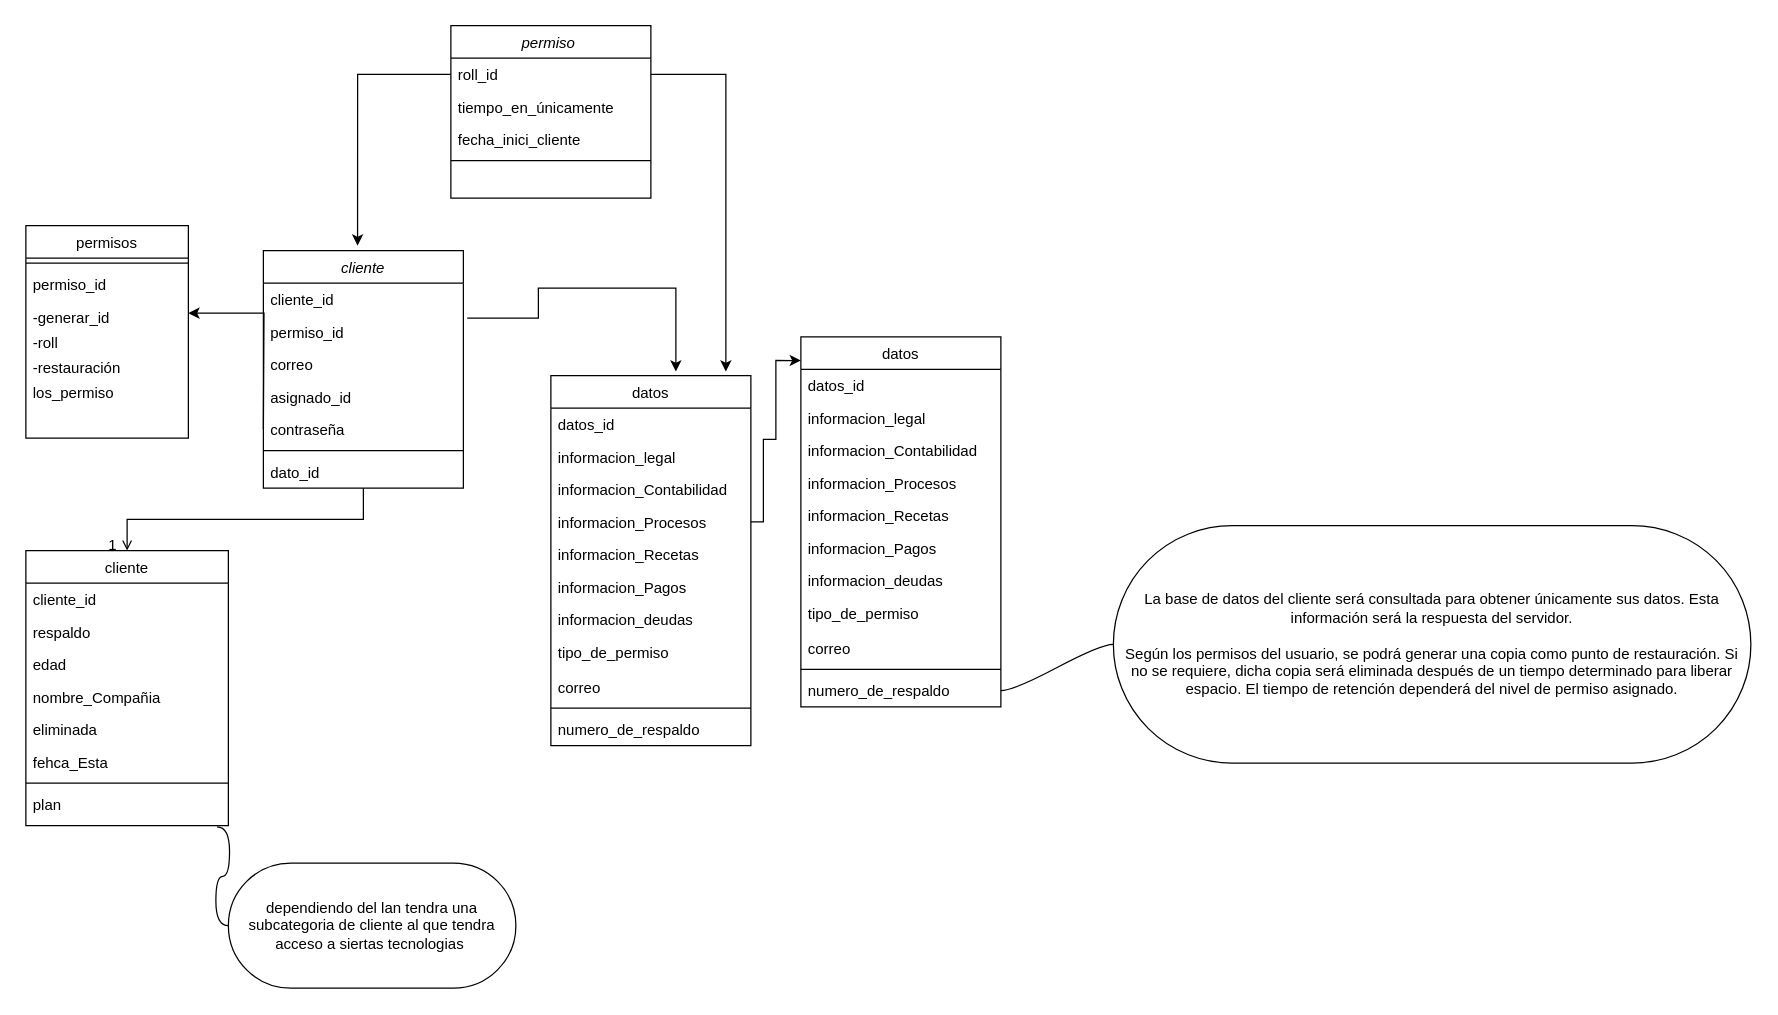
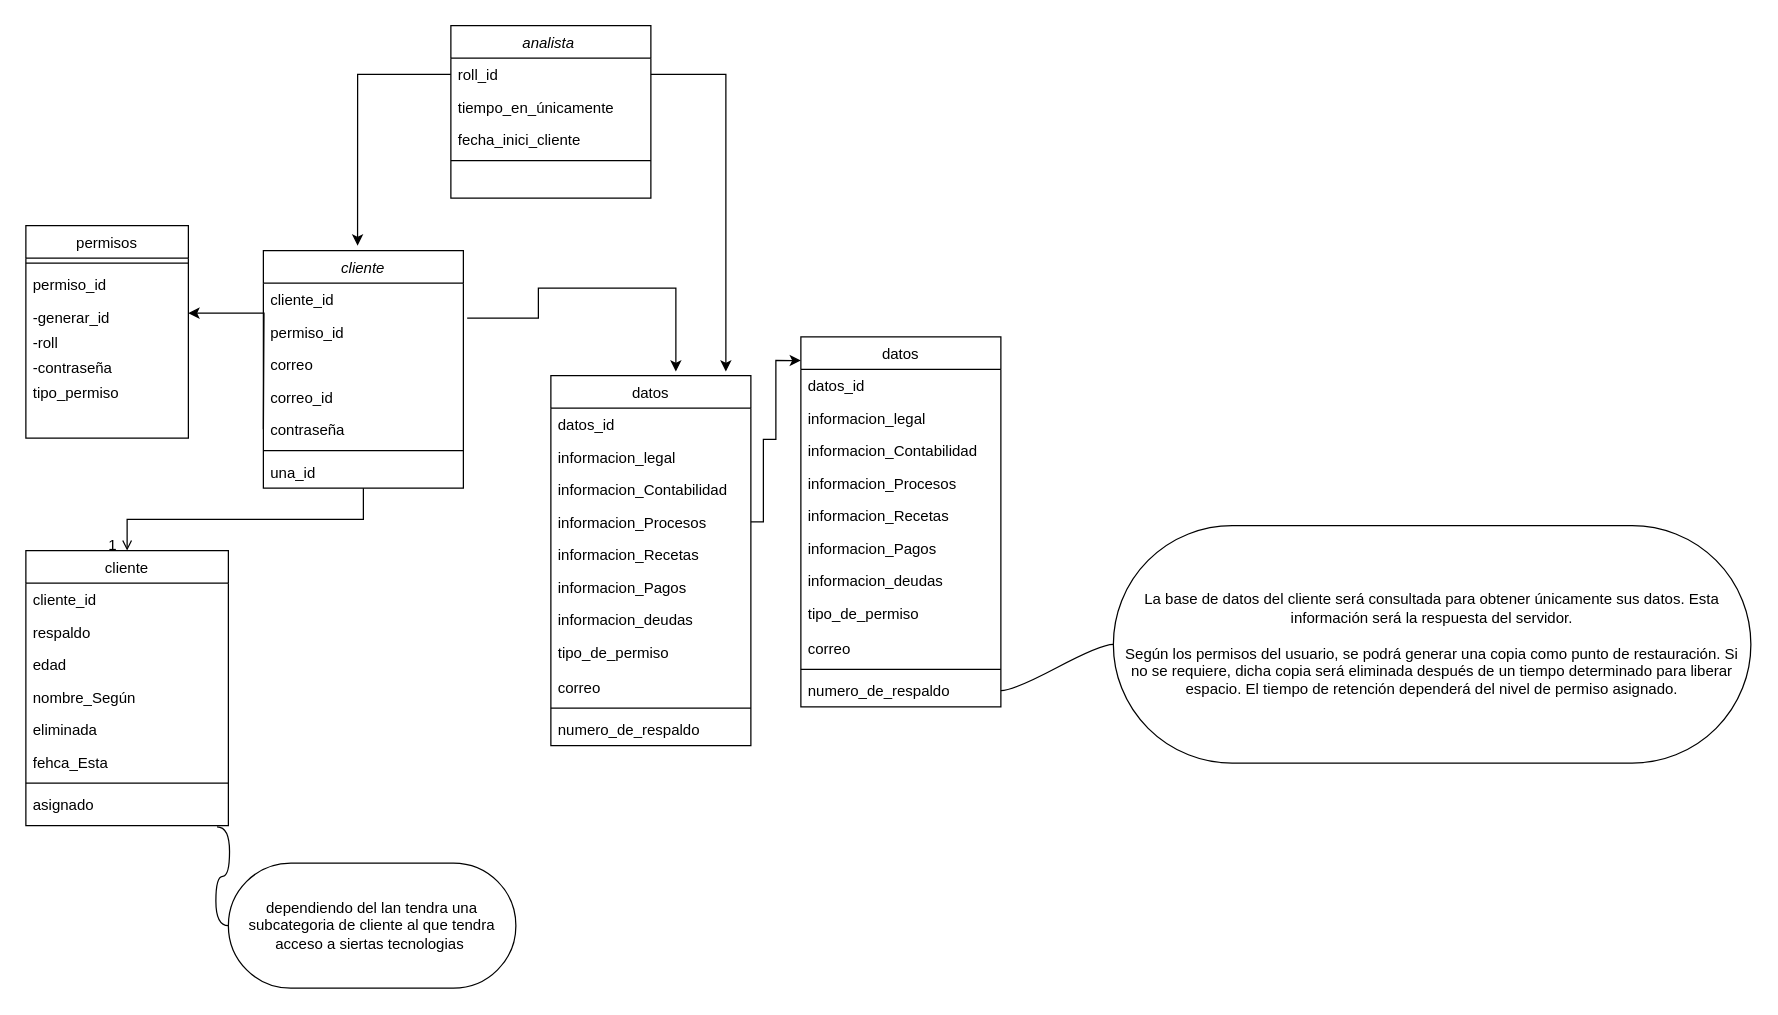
(550, 43) -> (550, 43)
(85, 368) -> (79, 368)
(75, 393) -> (79, 393)
(312, 398) -> (306, 398)
(297, 473) -> (293, 473)
(94, 698) -> (83, 698)
(47, 805) -> (64, 805)
